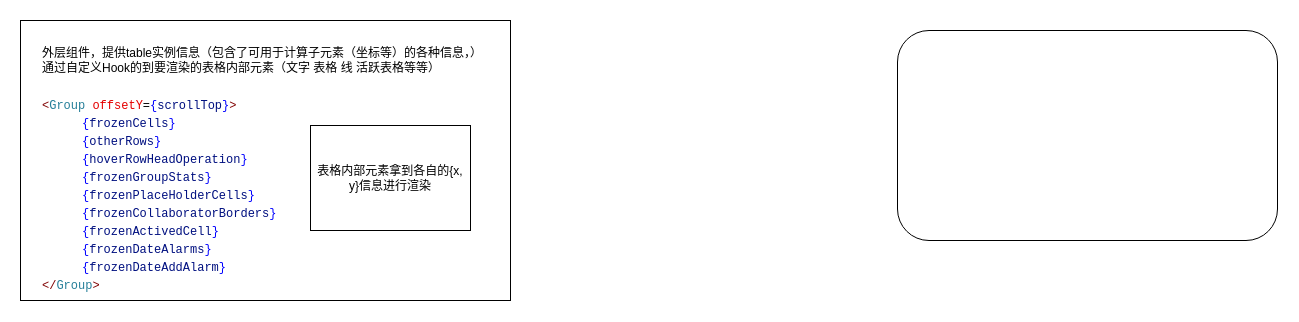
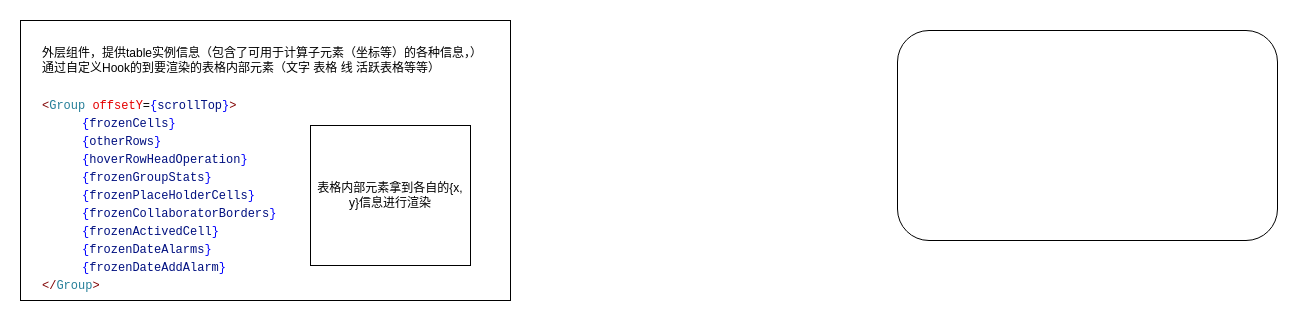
(391, 178) -> (391, 196)
